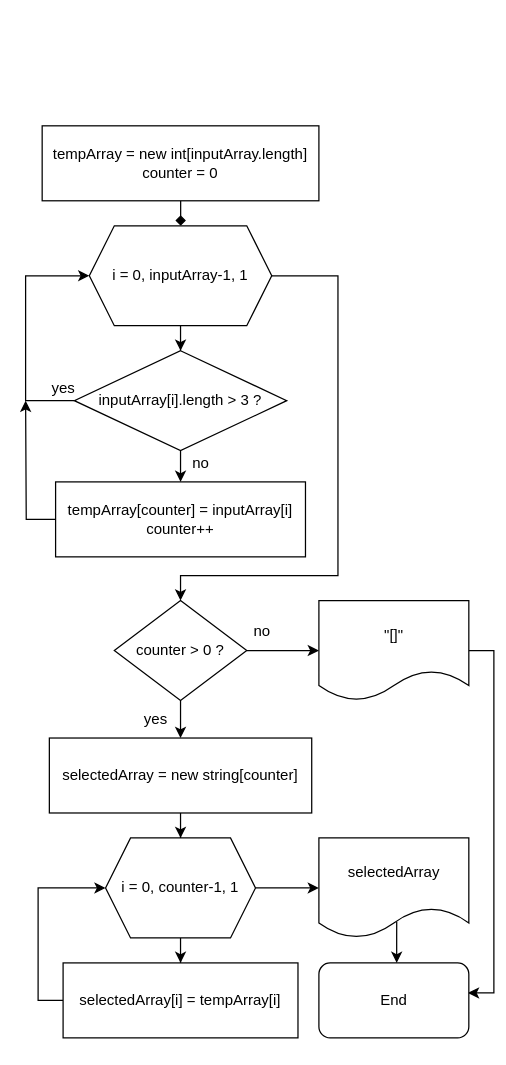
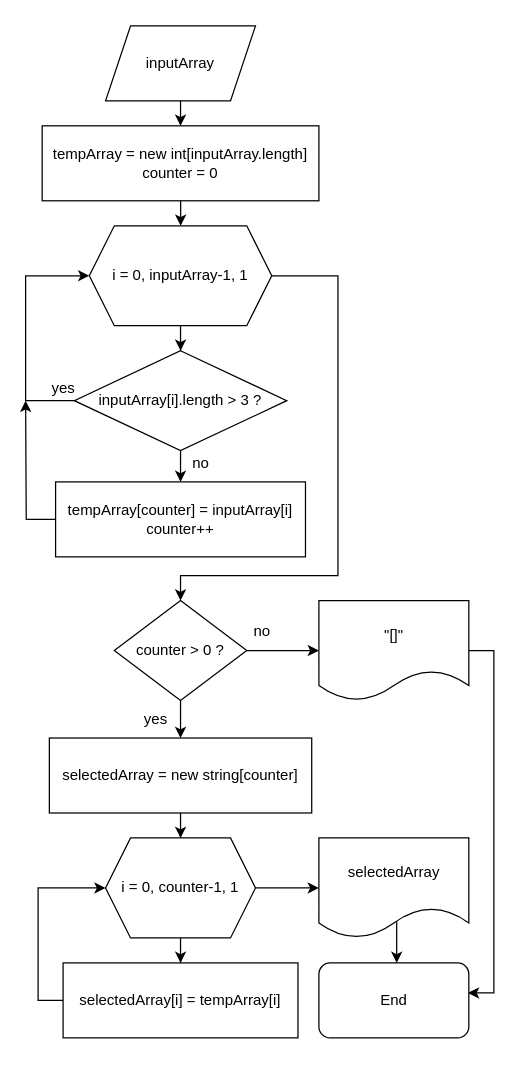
none -> (181, 63)
none -> (181, 109)
(181, 215) -> (181, 216)
